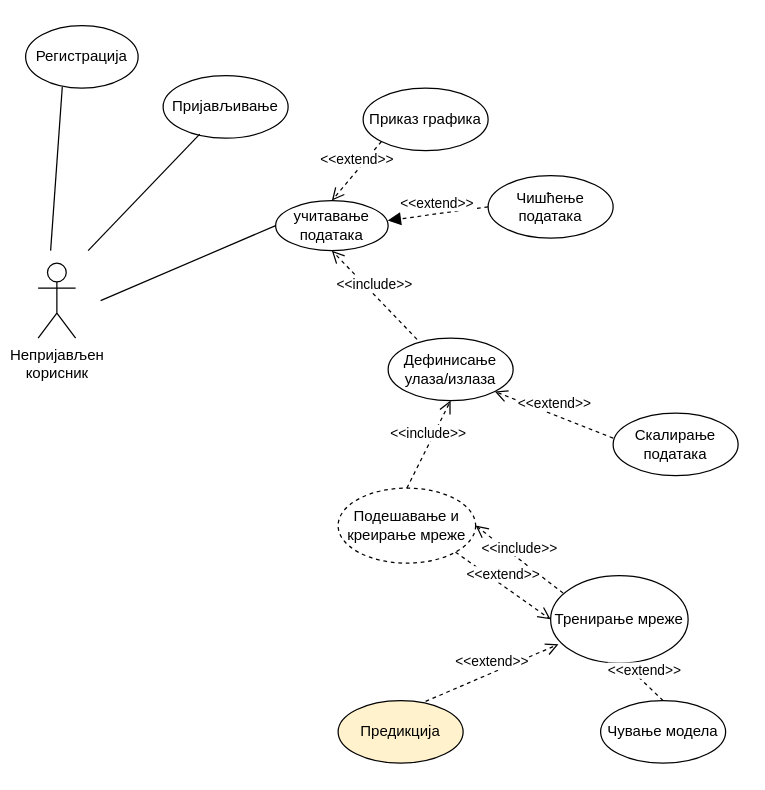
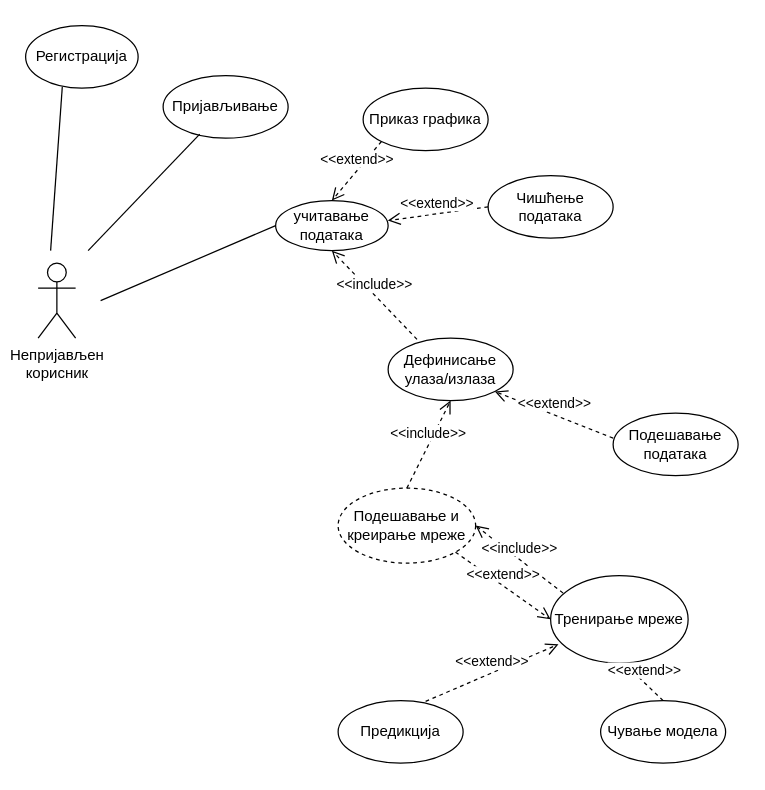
(401, 219) -> (397, 219)
(676, 444) -> (676, 444)
(401, 732) -> (401, 732)
